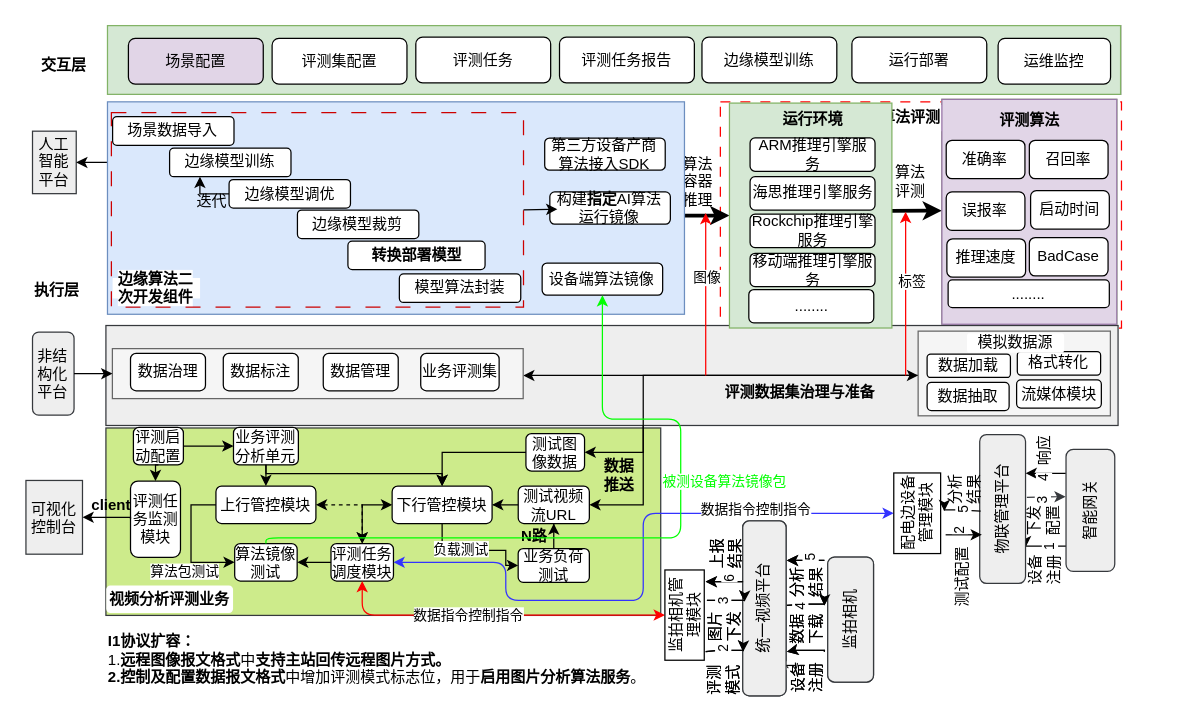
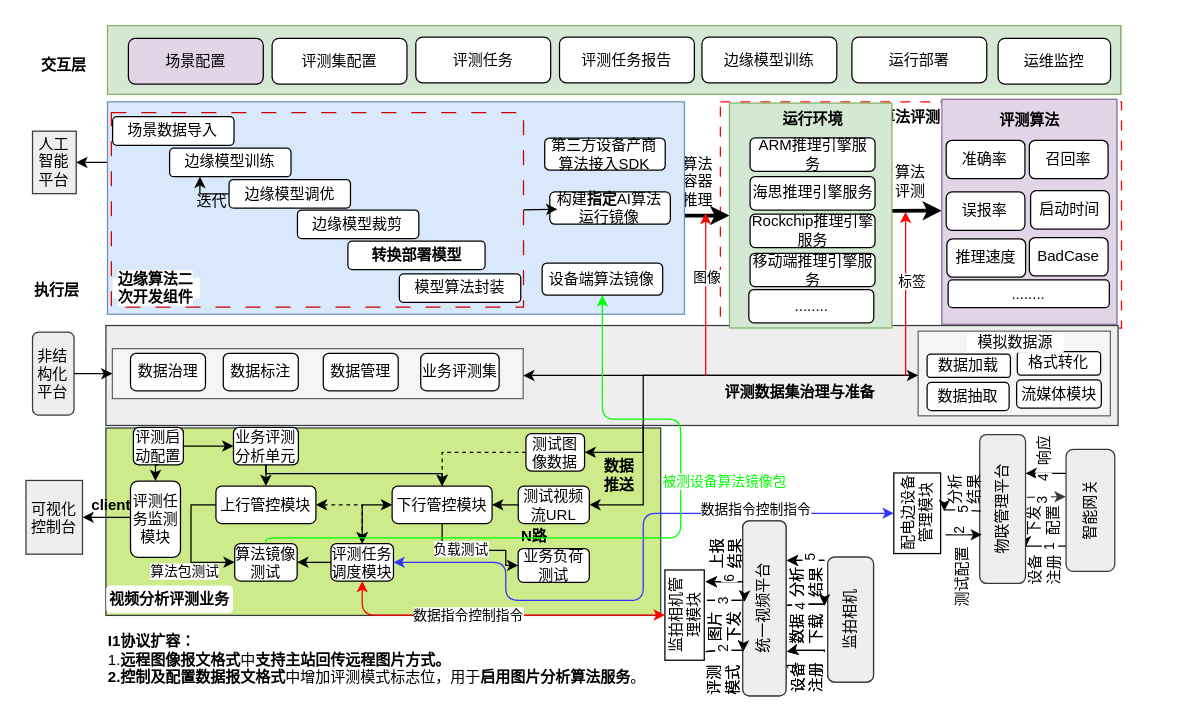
(473, 453) -> (473, 453)
(554, 532) -> none
